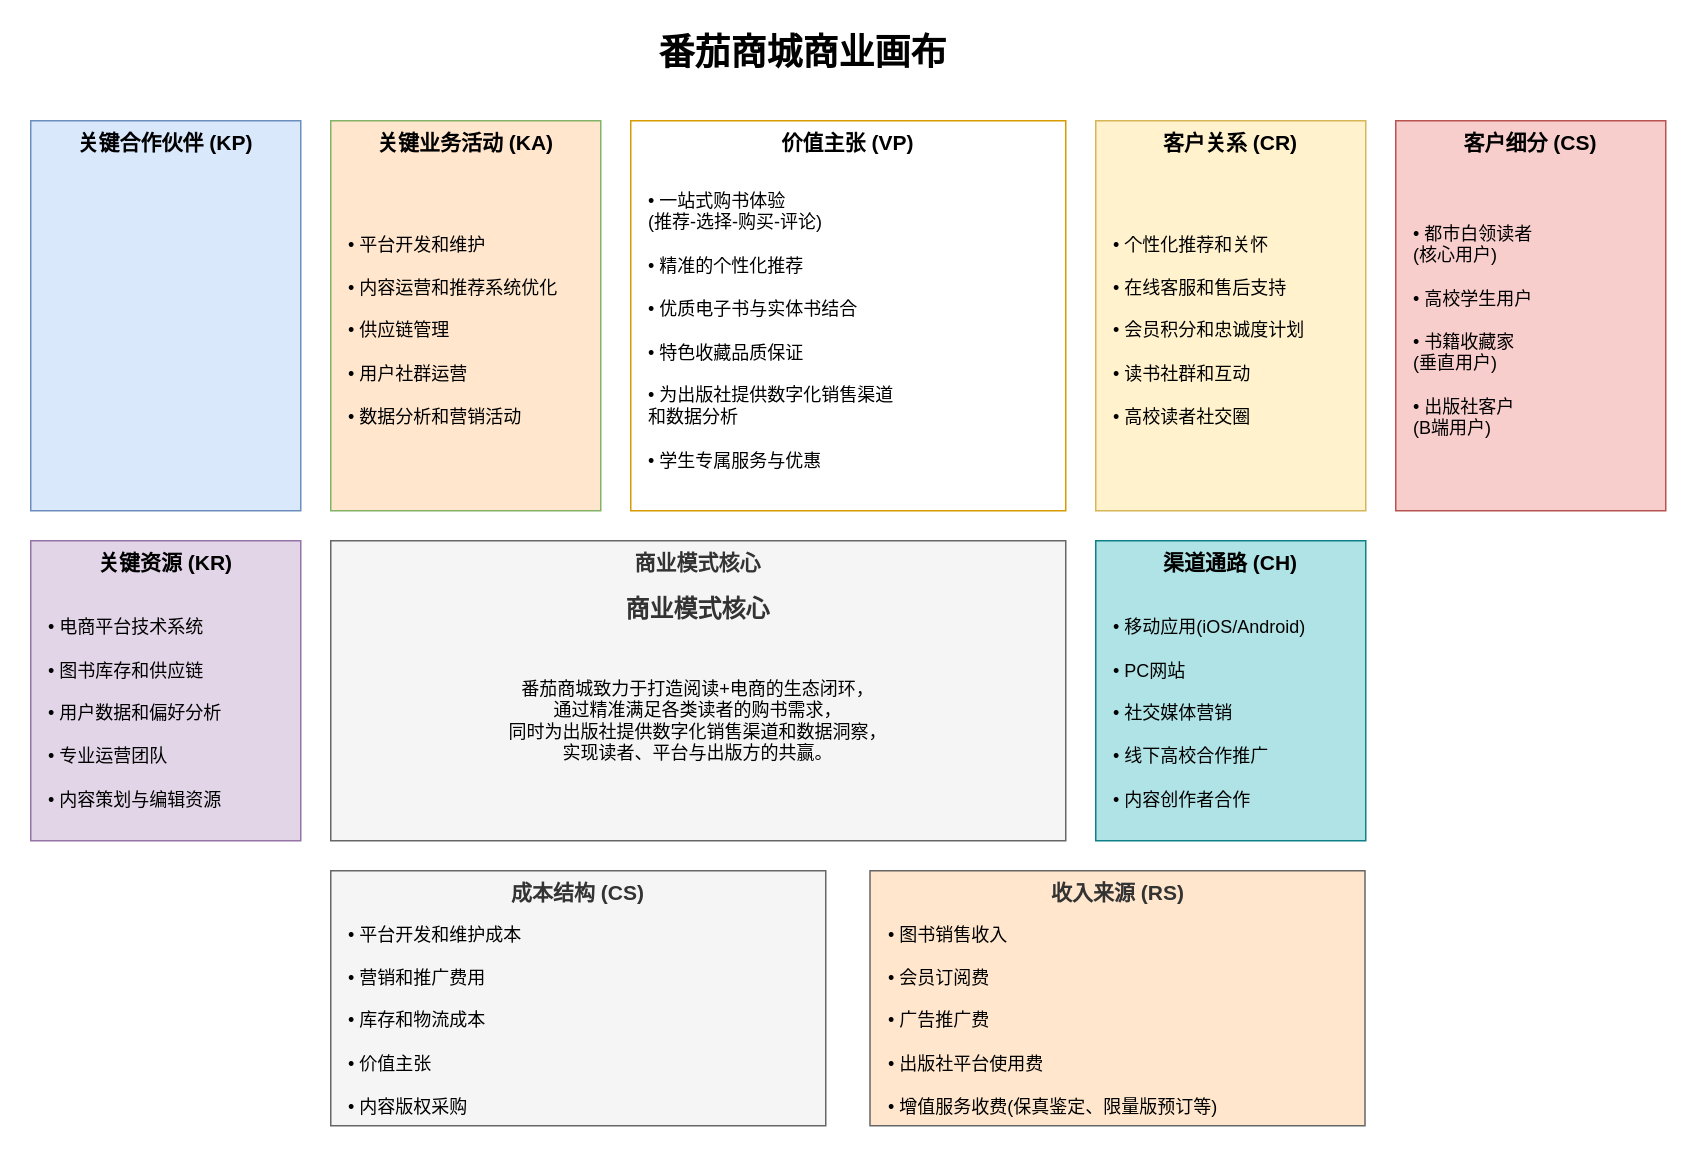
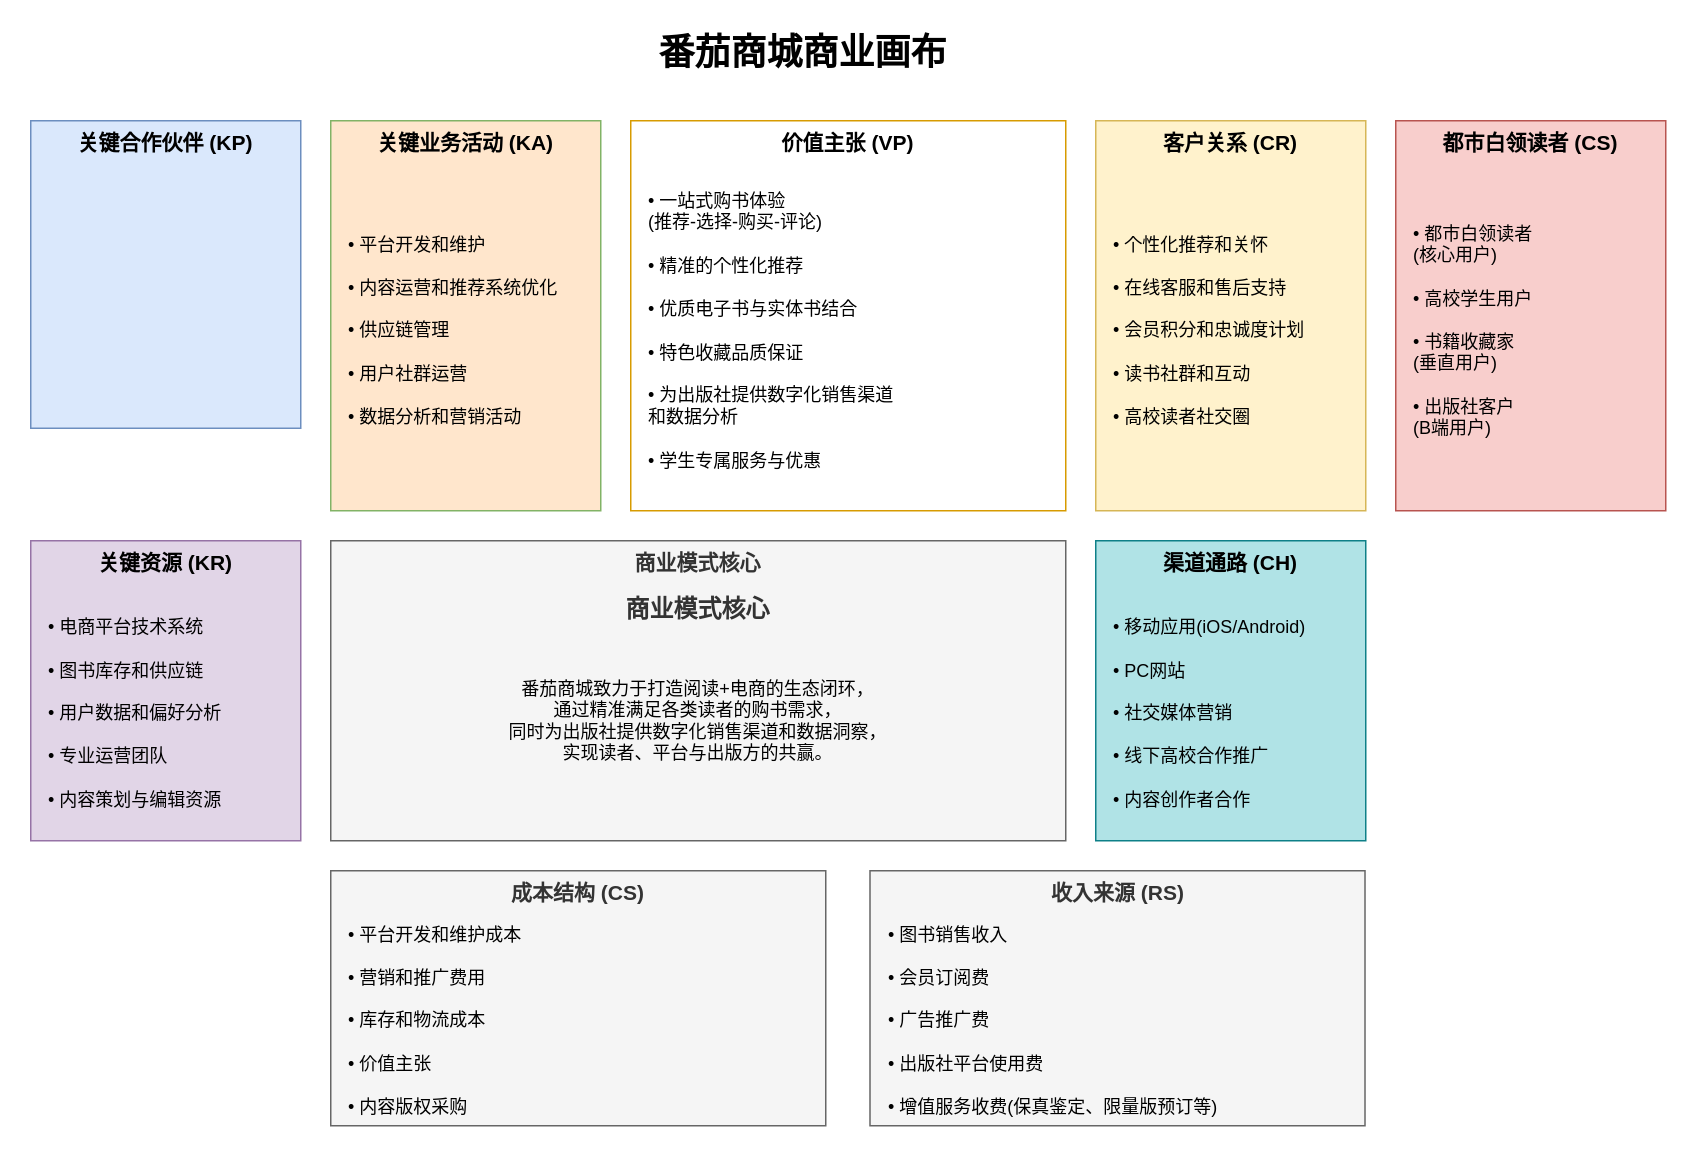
(1531, 144) -> (1531, 144)
(166, 316) -> (166, 275)
(1118, 998) -> (1118, 998)
